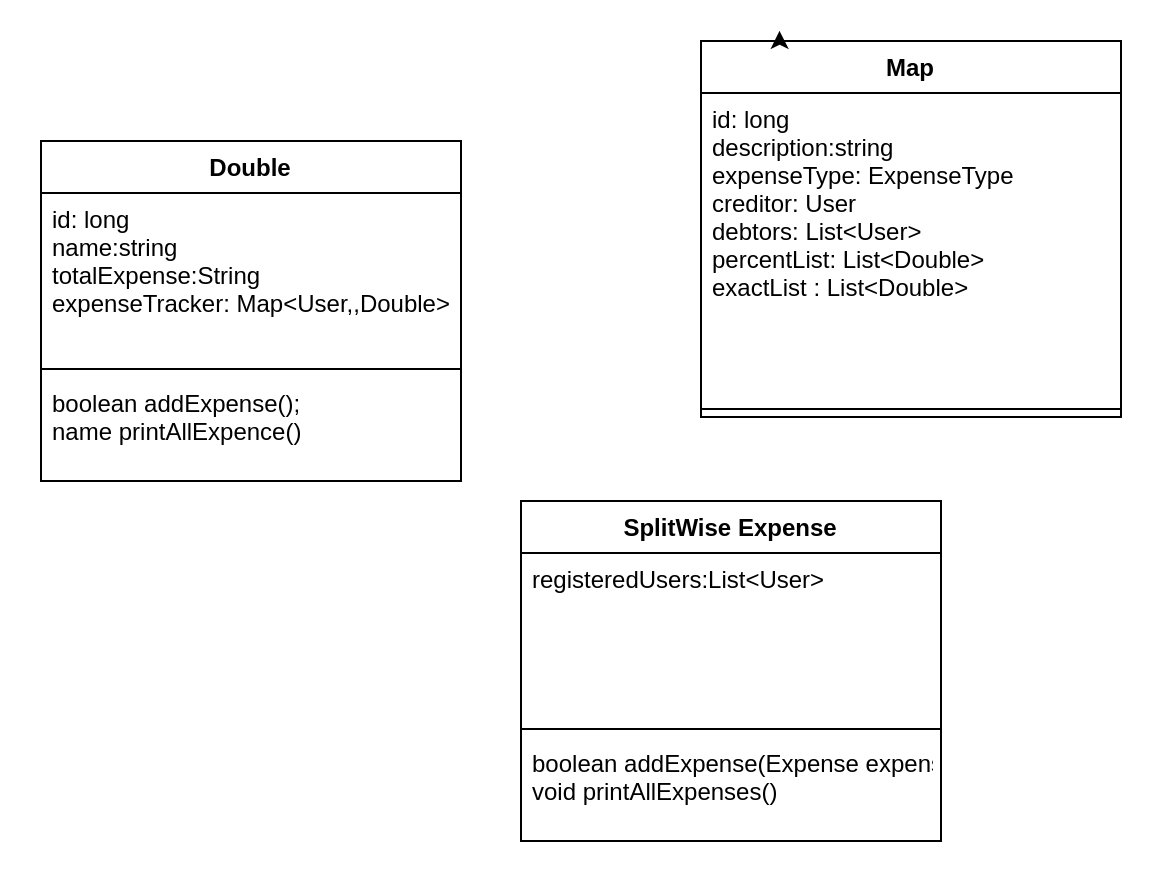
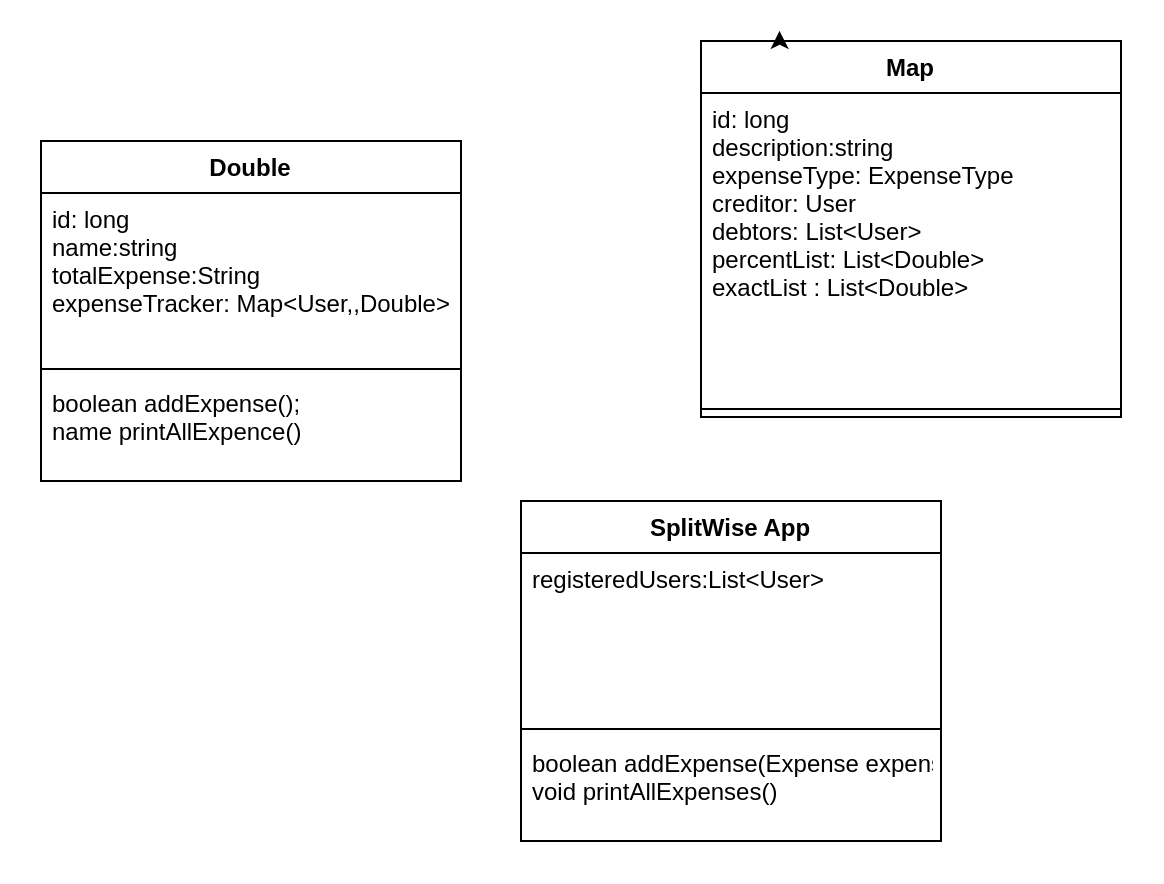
(730, 528) -> (730, 528)
